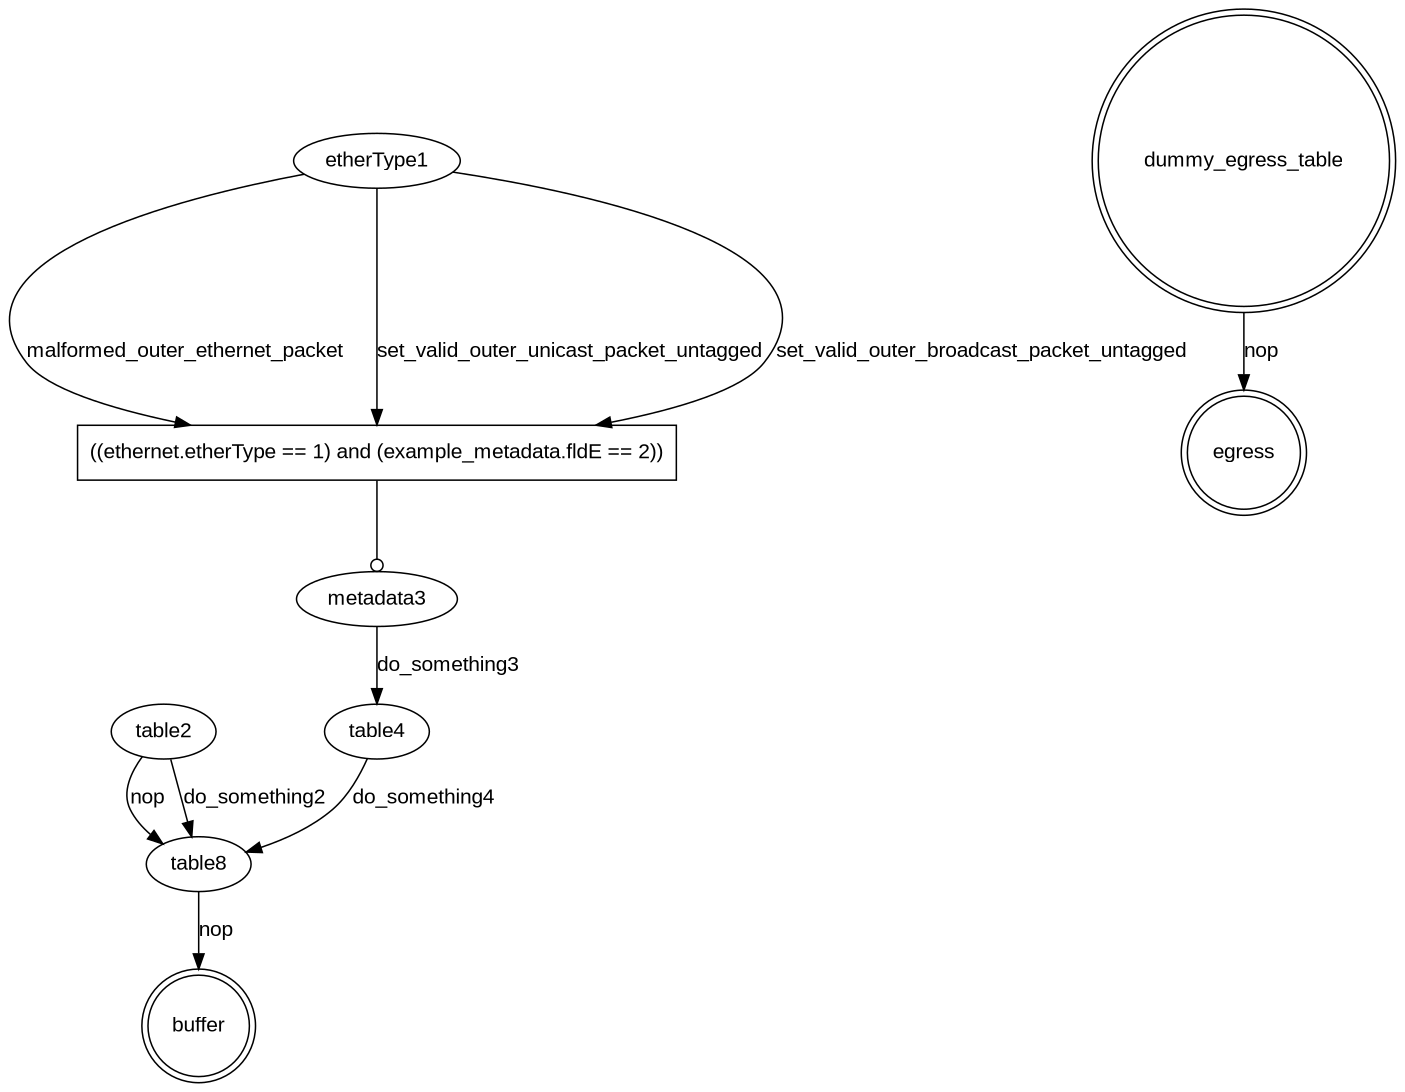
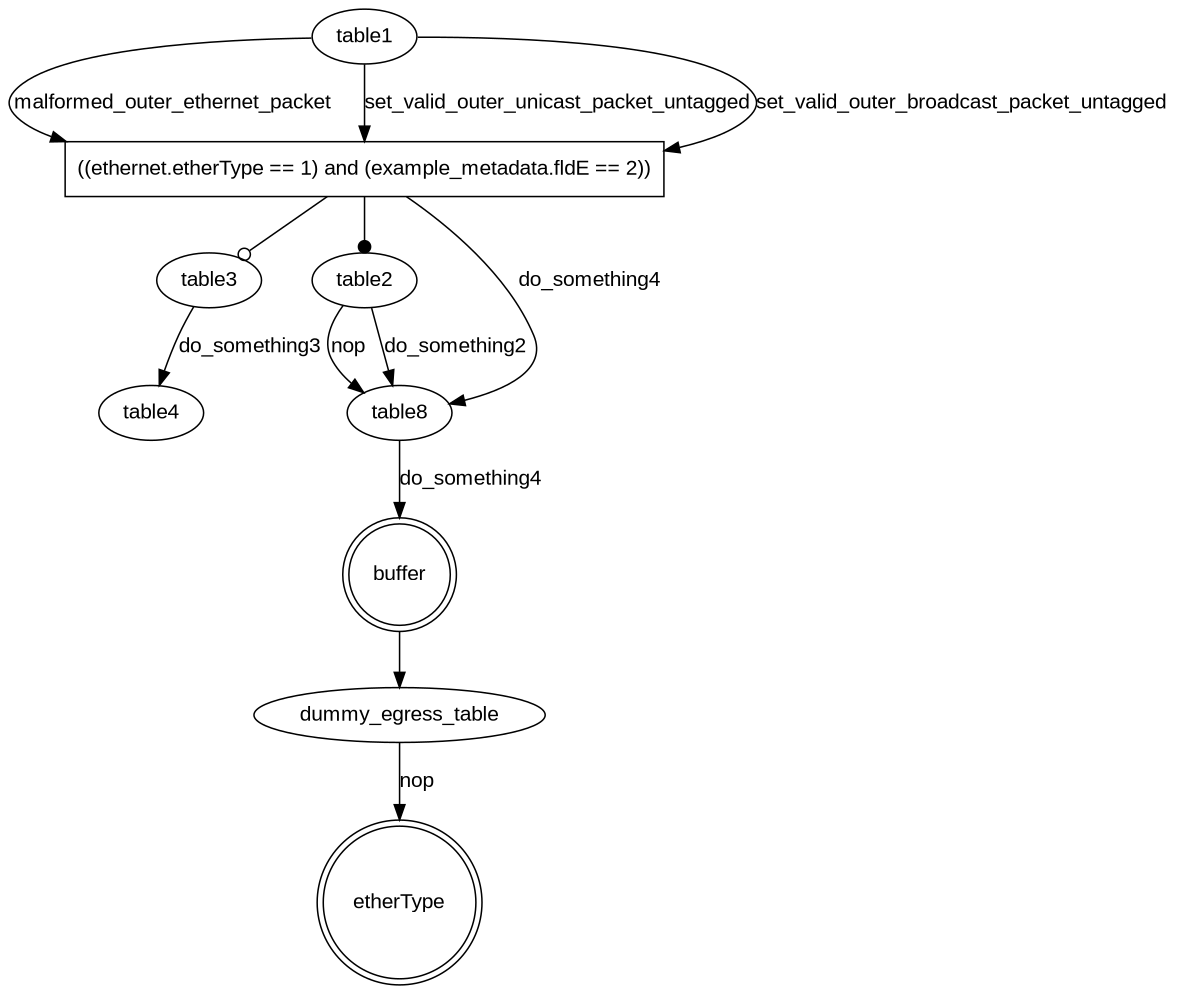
(377, 161) -> (365, 37)
(1244, 161) -> (400, 715)
none -> (365, 219)
(1244, 453) -> (400, 903)
(377, 599) -> (209, 280)
none -> (400, 652)
(325, 816) -> (514, 299)
(216, 930) -> (471, 479)
